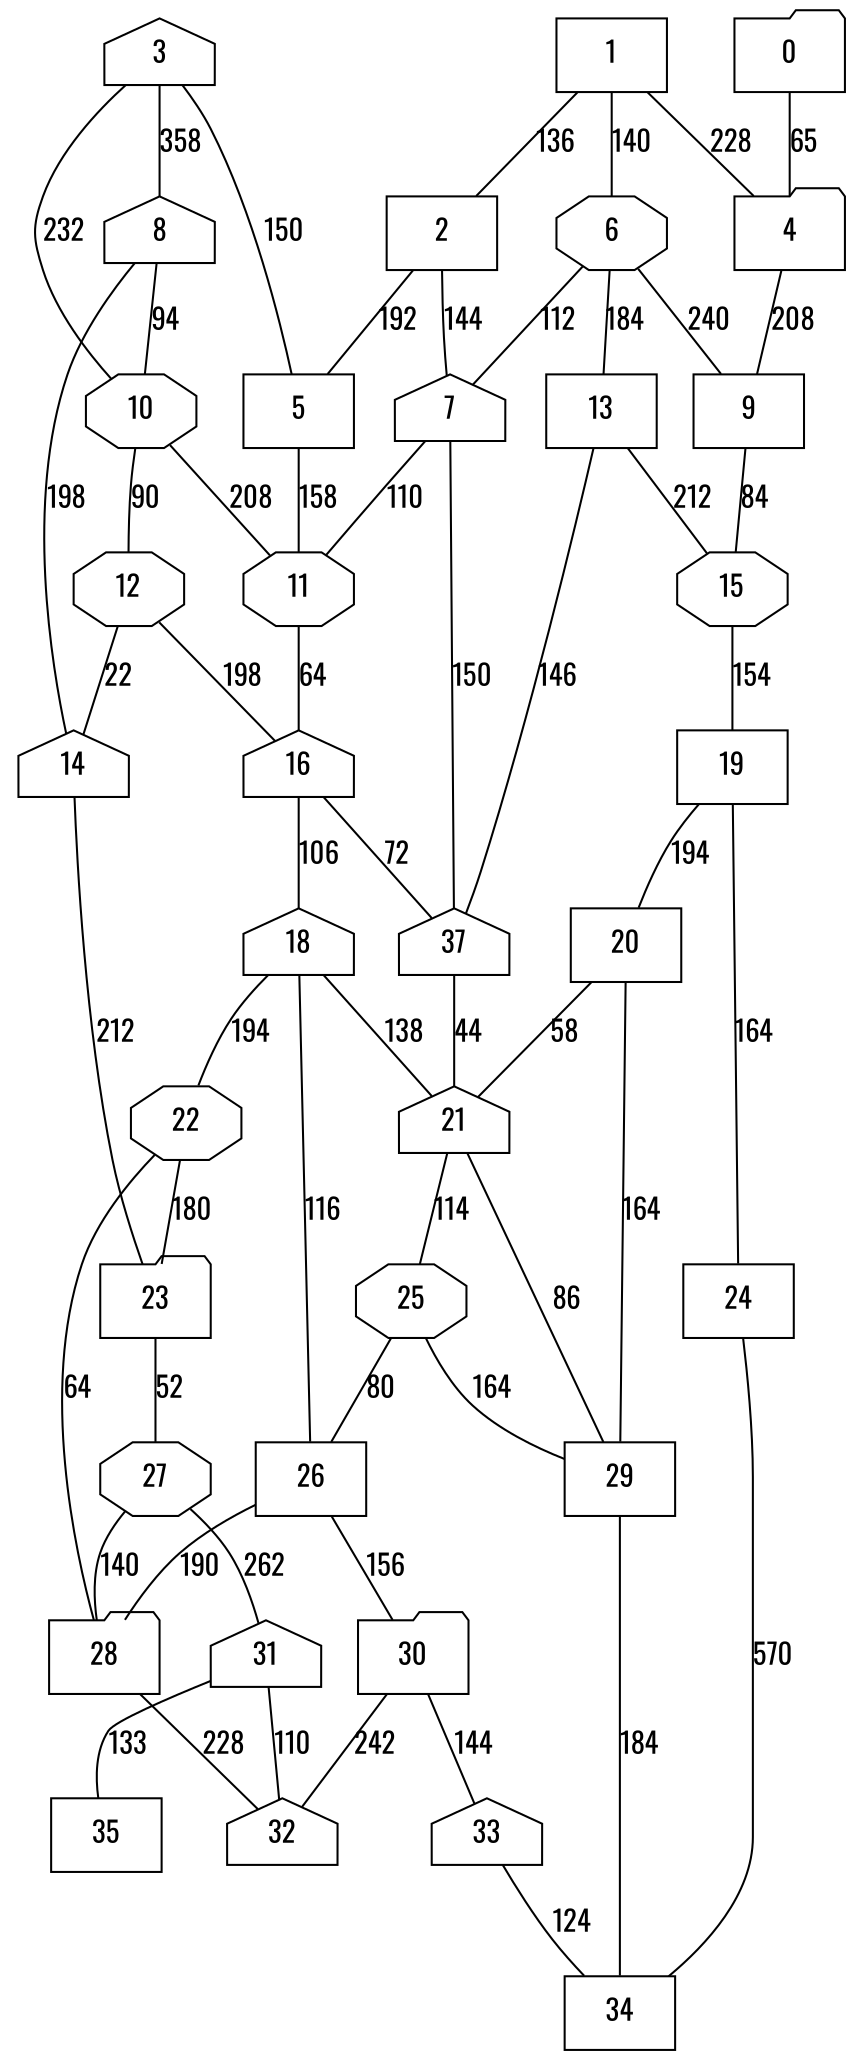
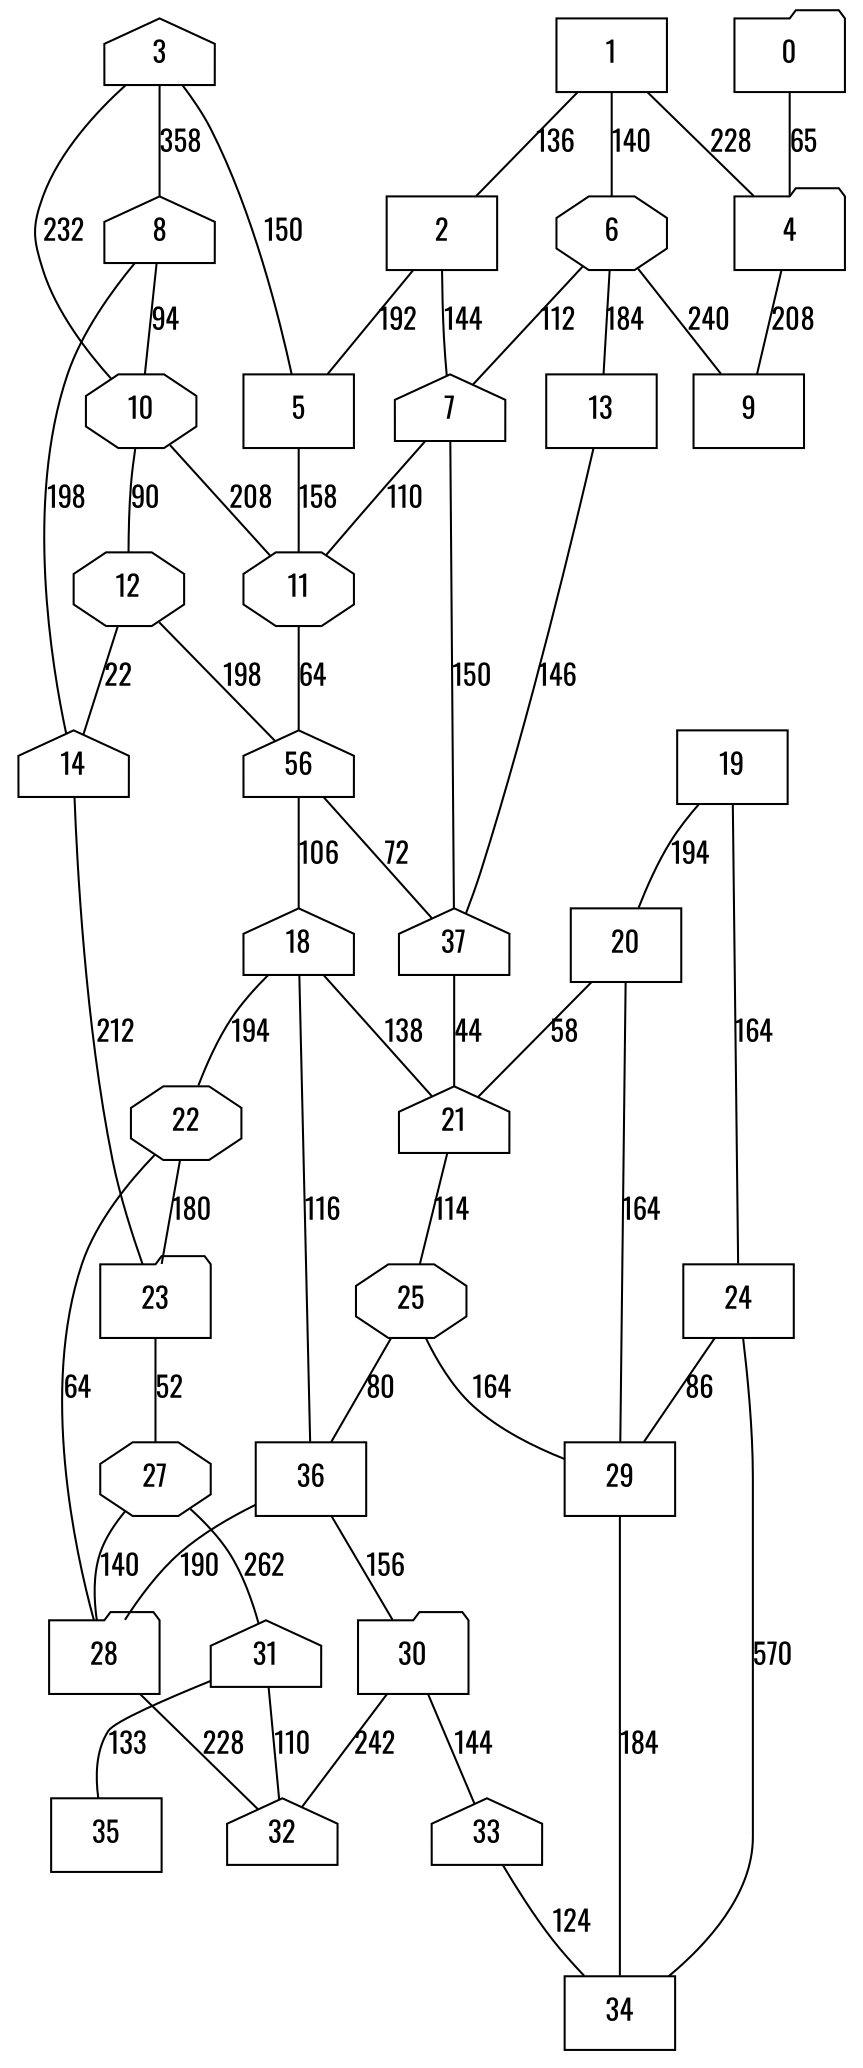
(732, 589) -> none
(299, 767) -> (299, 767)
(535, 1298) -> (679, 1390)
(311, 1479) -> (311, 1479)
